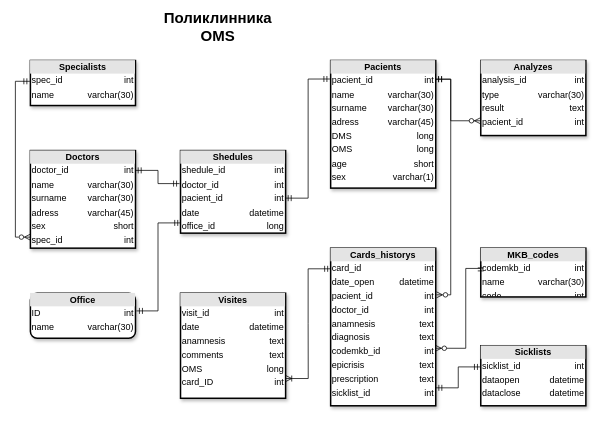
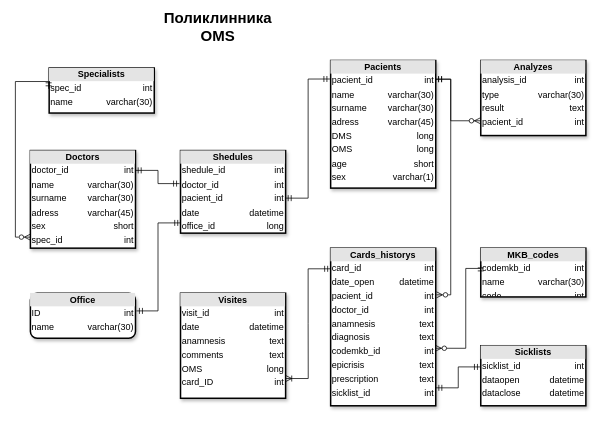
(83, 83) -> (102, 90)
